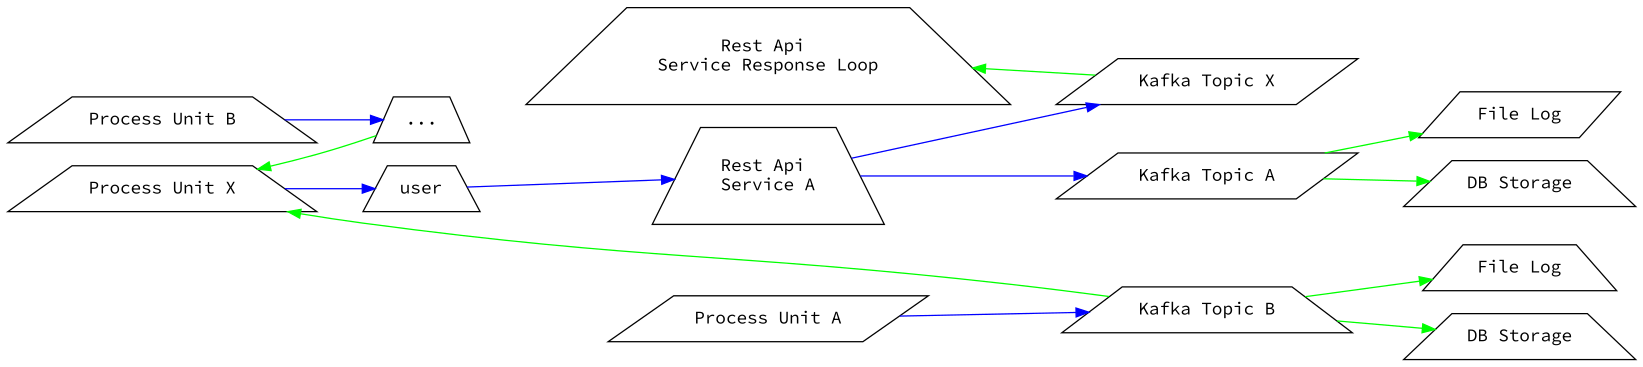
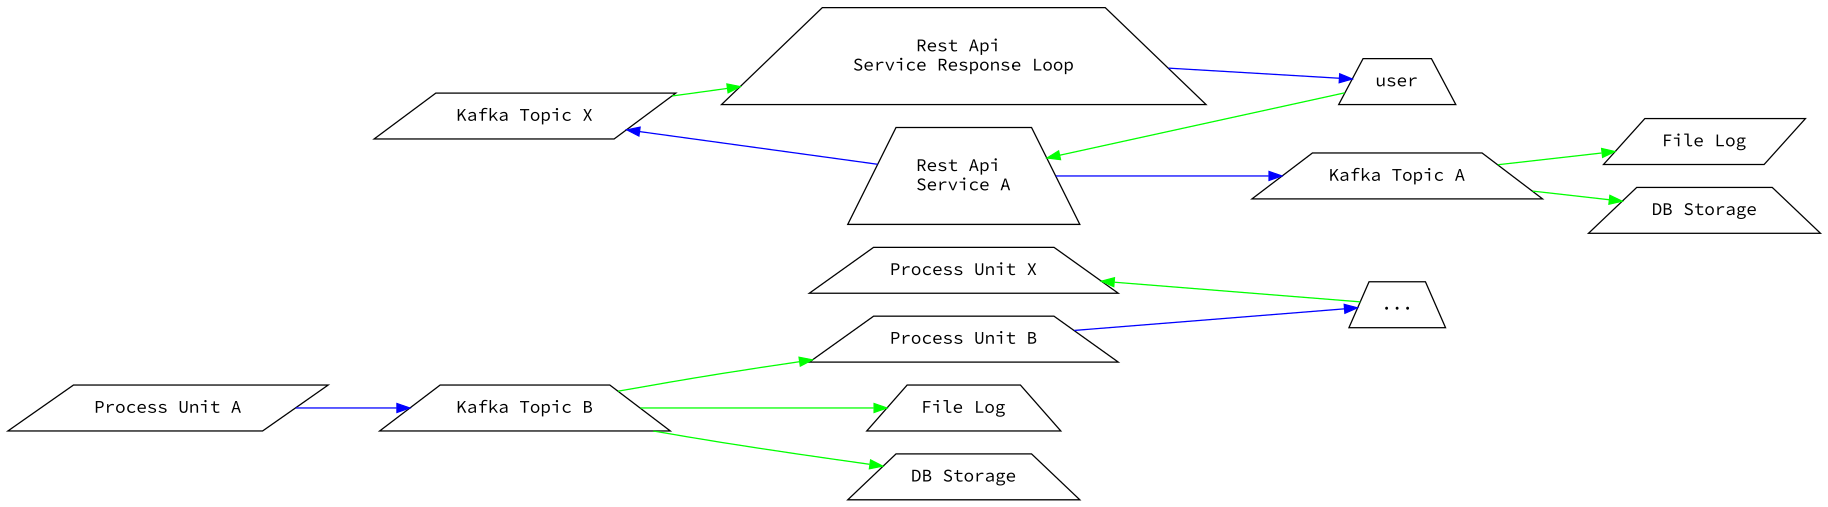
(1207, 176) -> (1397, 176)
(564, 183) -> (1202, 124)
(323, 189) -> (1254, 73)
(705, 257) -> (709, 376)
